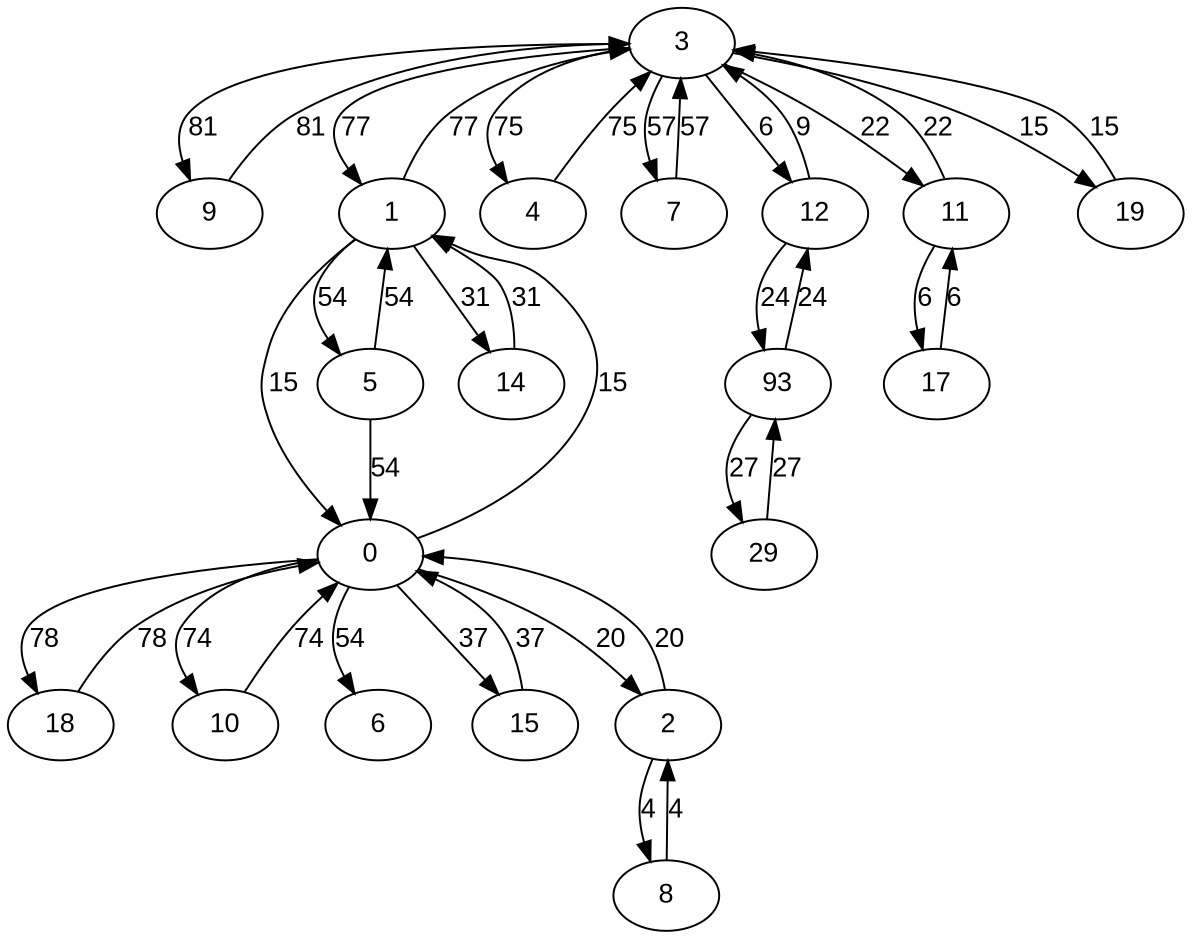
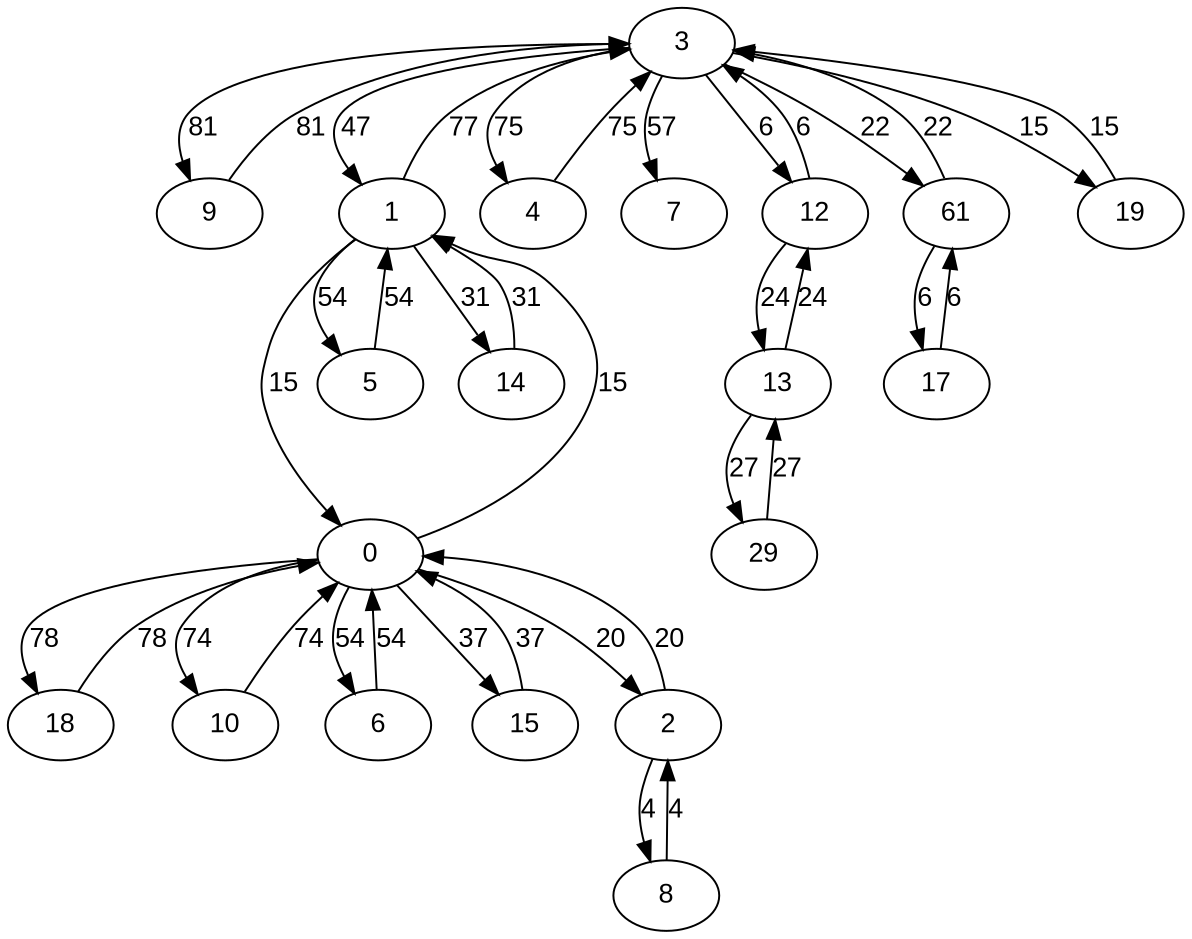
(357, 128) -> (357, 128)
(803, 128) -> (803, 128)
(678, 138) -> none
(956, 214) -> (956, 214)
(778, 384) -> (778, 384)
(370, 460) -> (375, 650)
